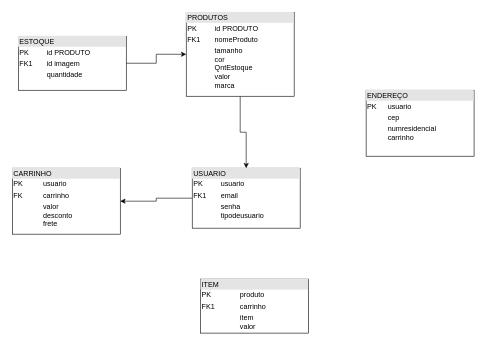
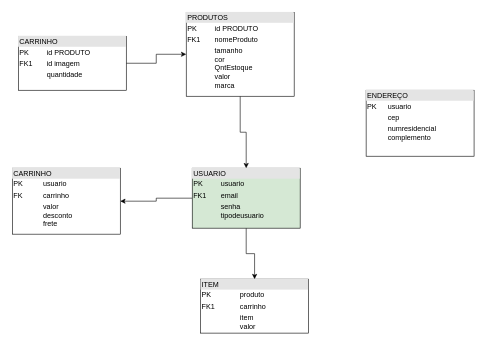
(41, 54) -> (41, 54)
(392, 112) -> (392, 112)
(246, 198) -> (246, 198)
none -> (255, 259)
